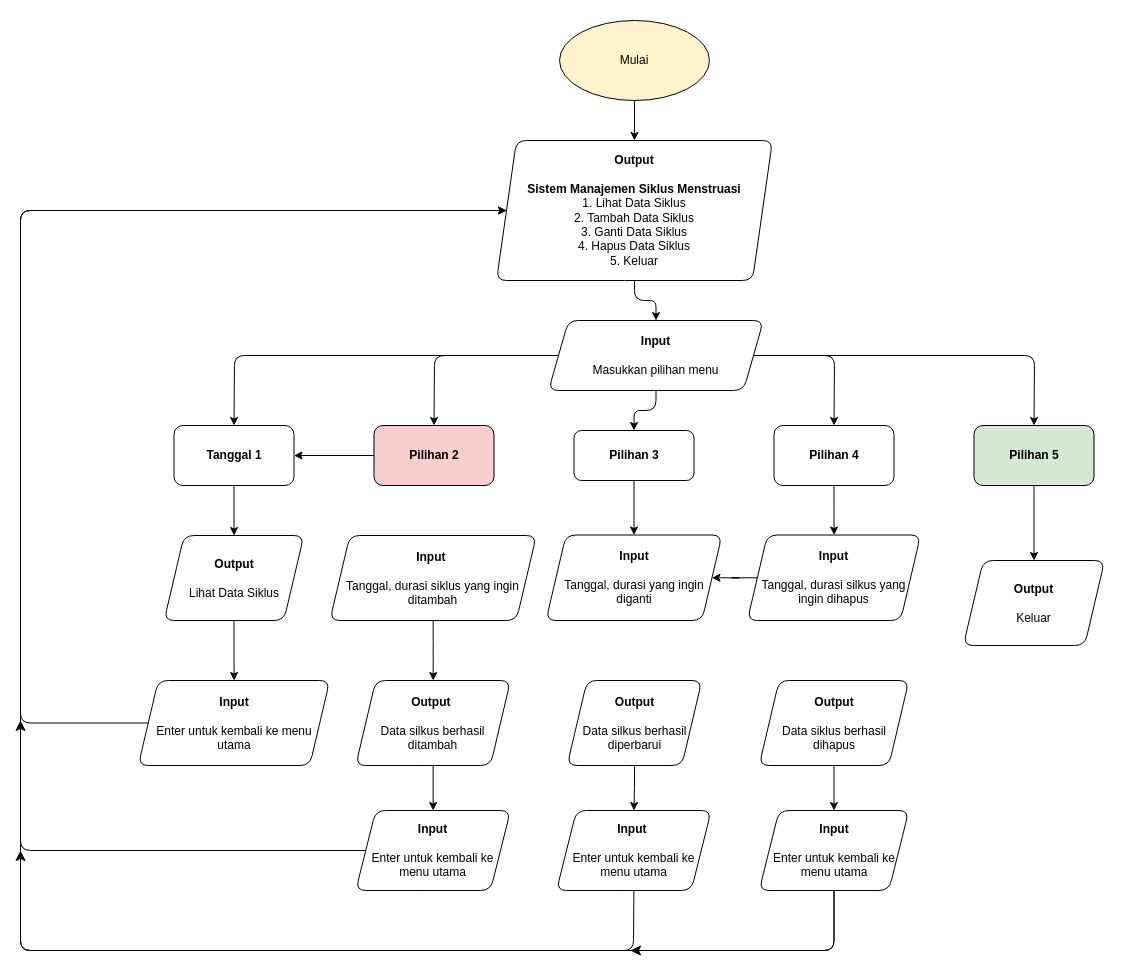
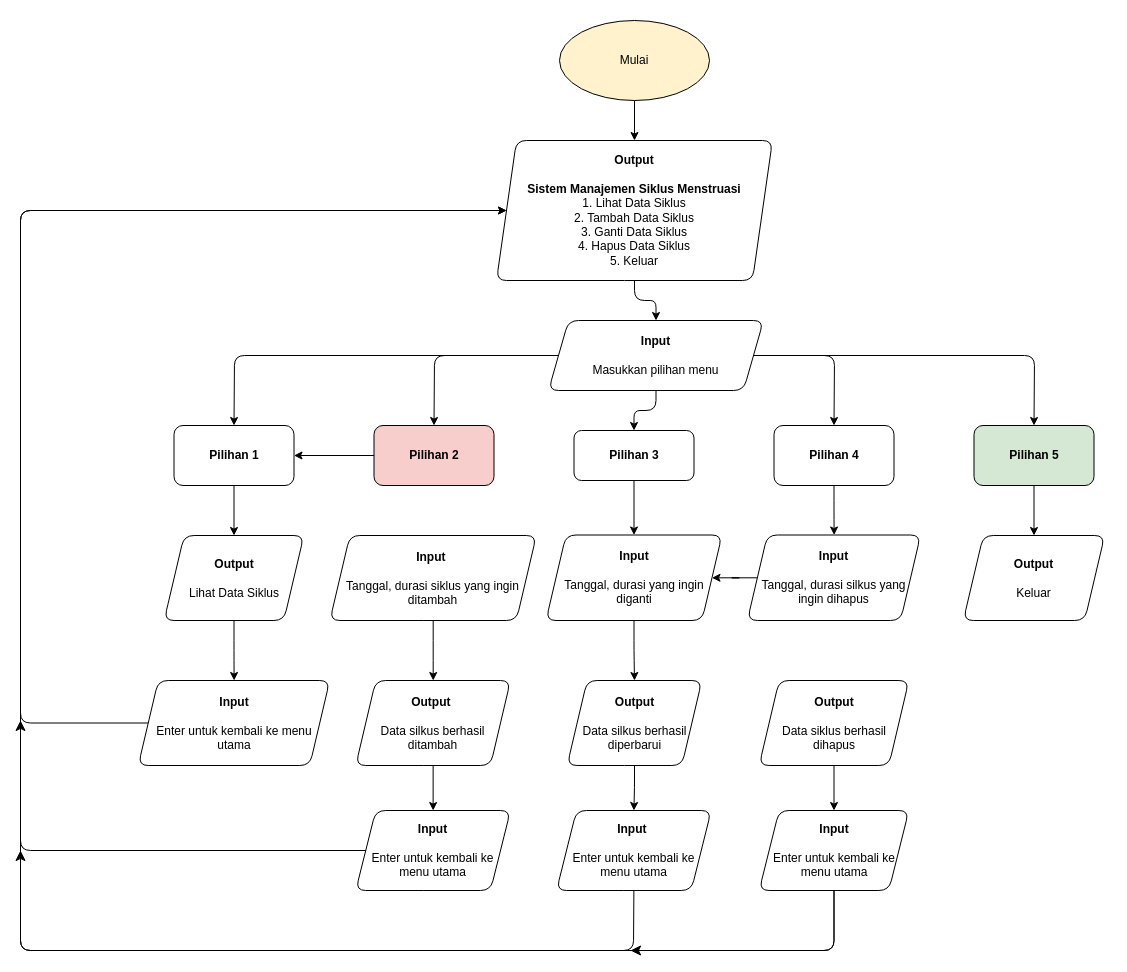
(235, 456) -> (235, 456)
(1034, 603) -> (1034, 578)
none -> (634, 647)
